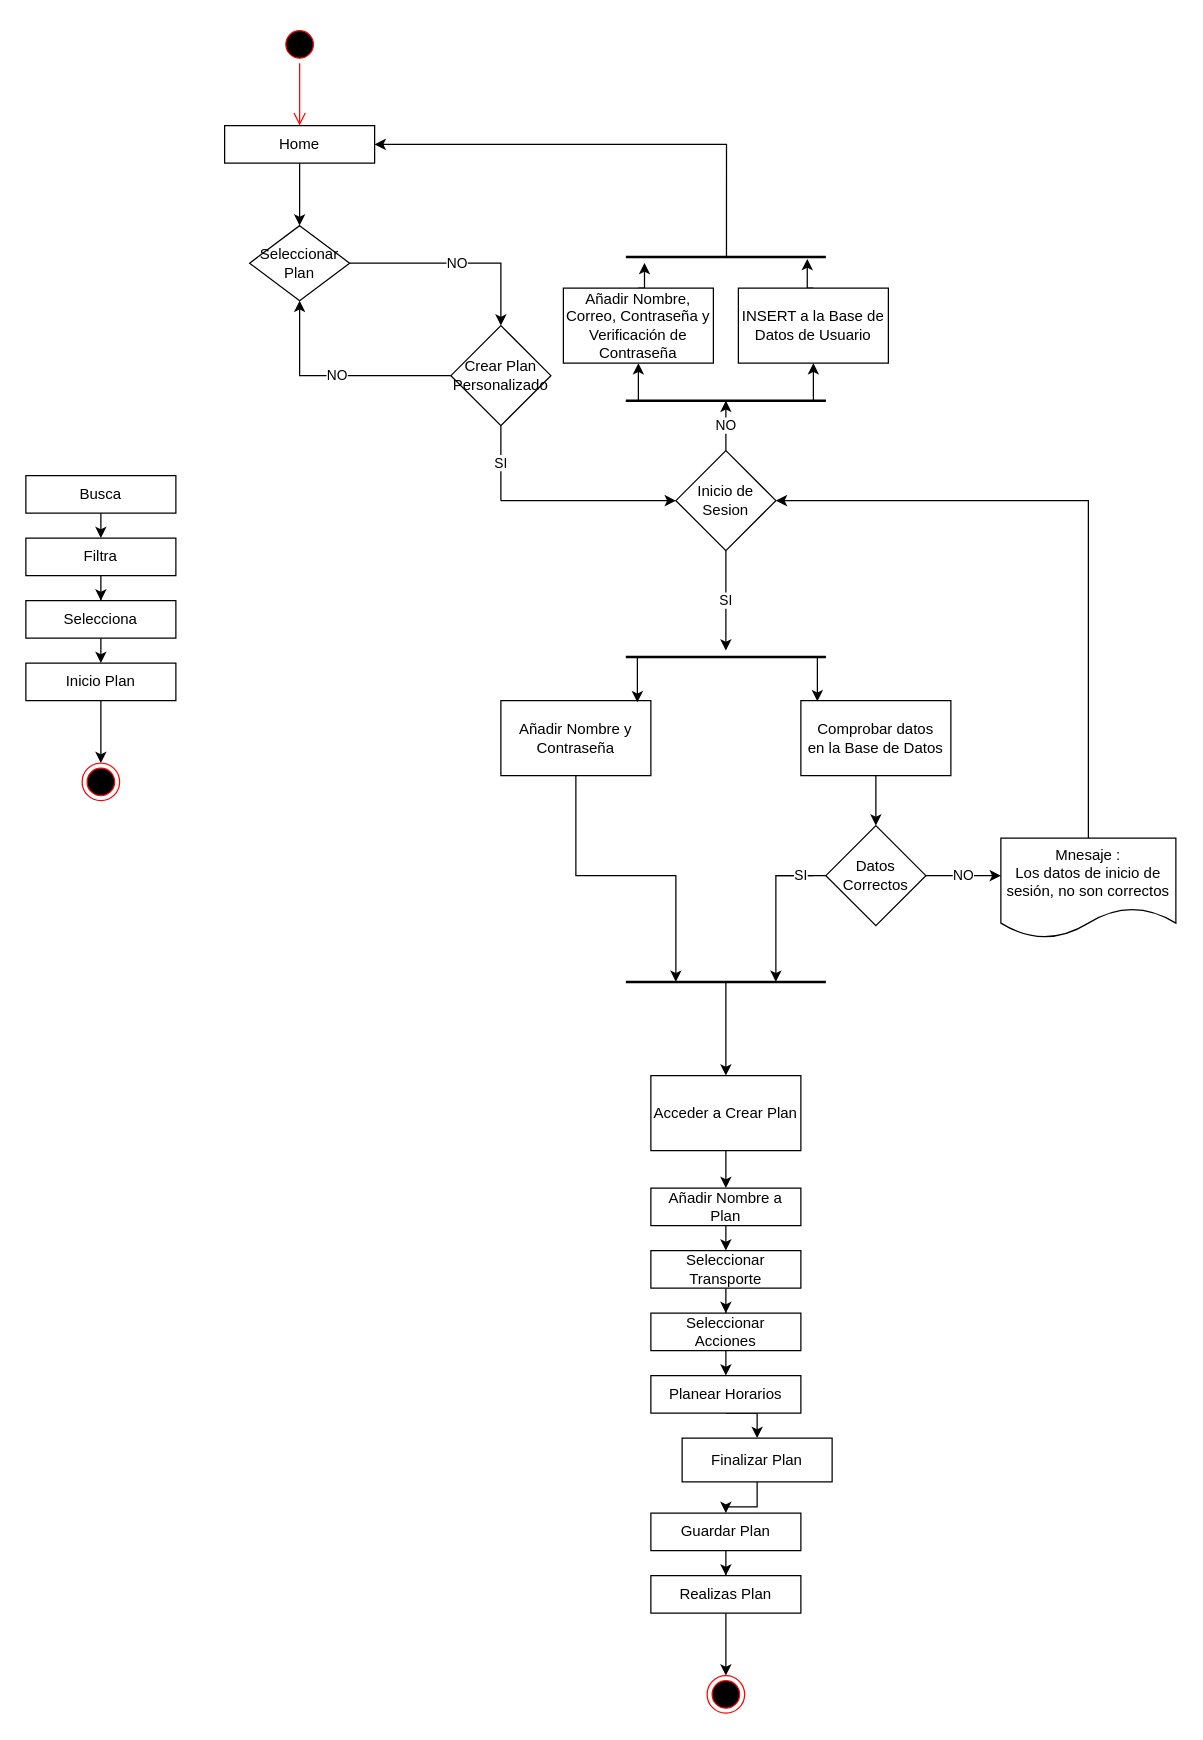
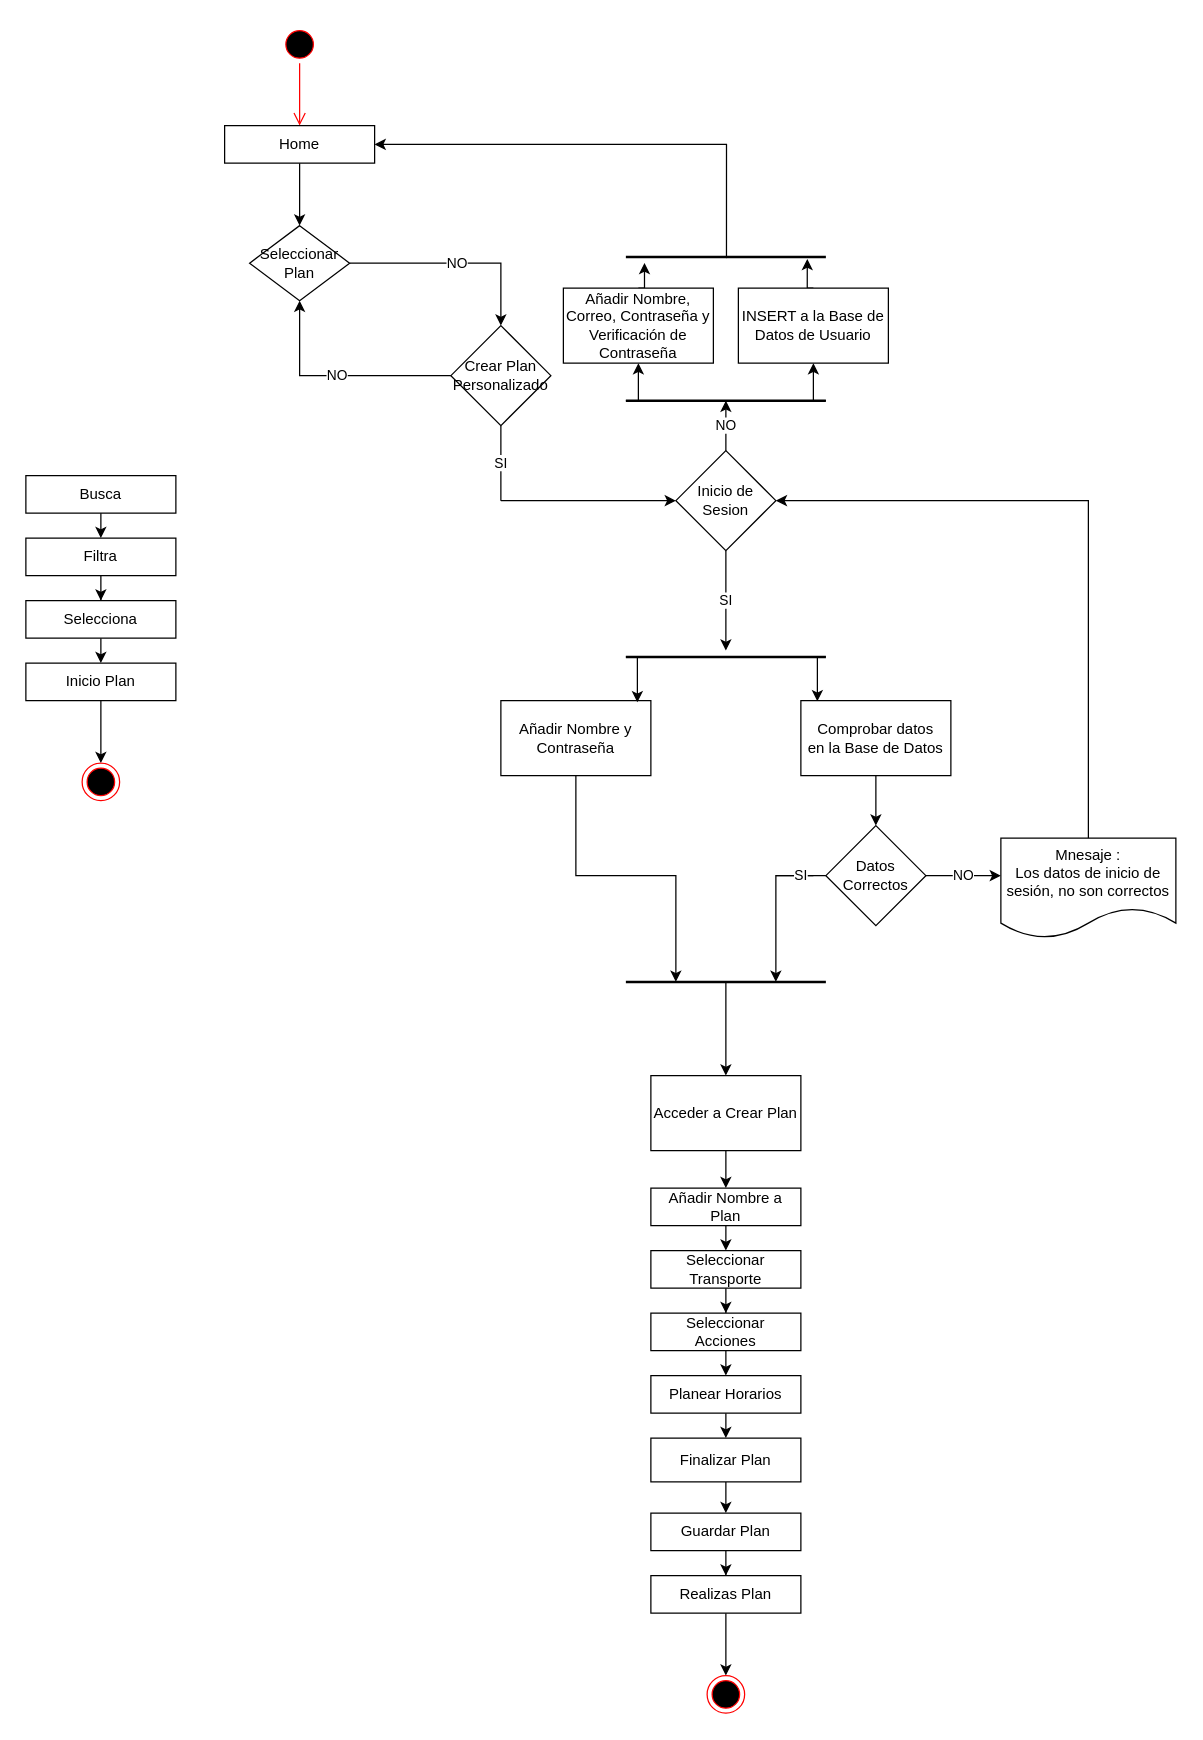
(757, 1460) -> (726, 1460)
